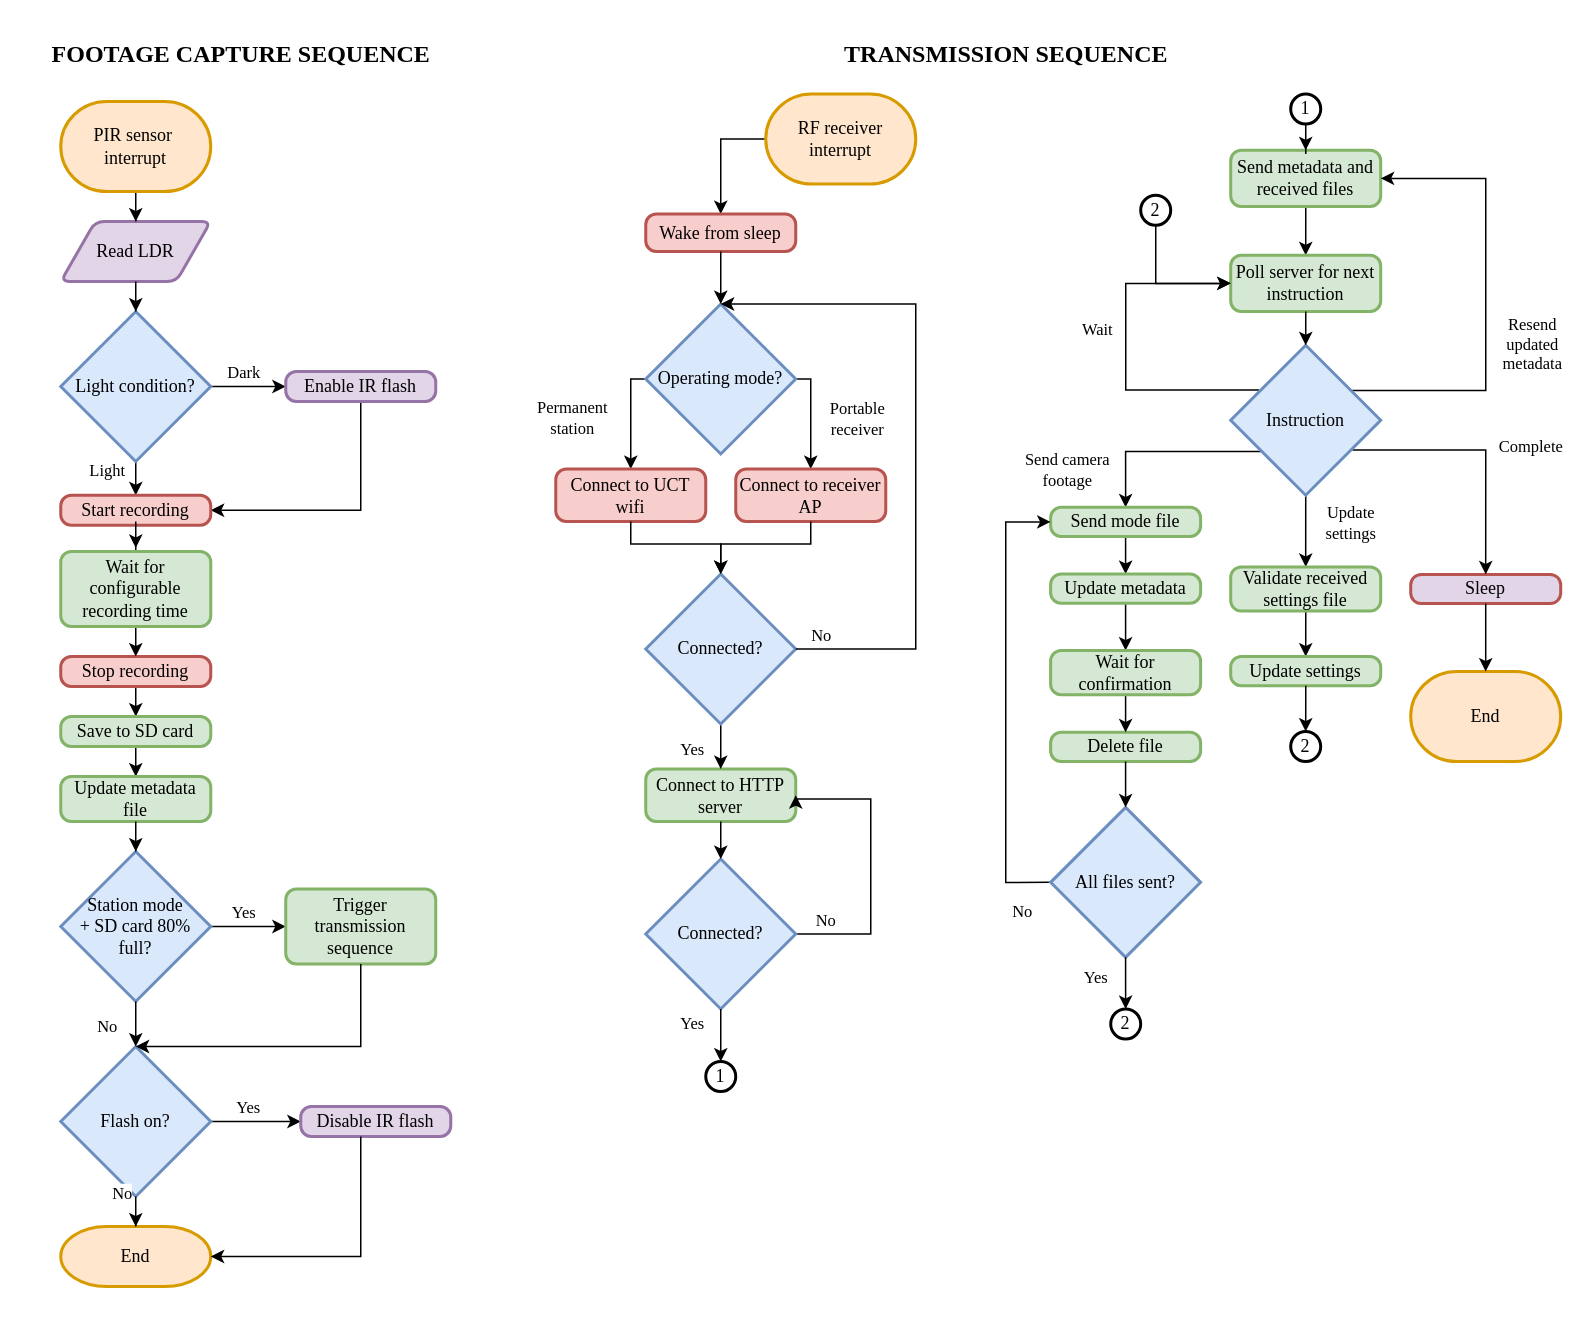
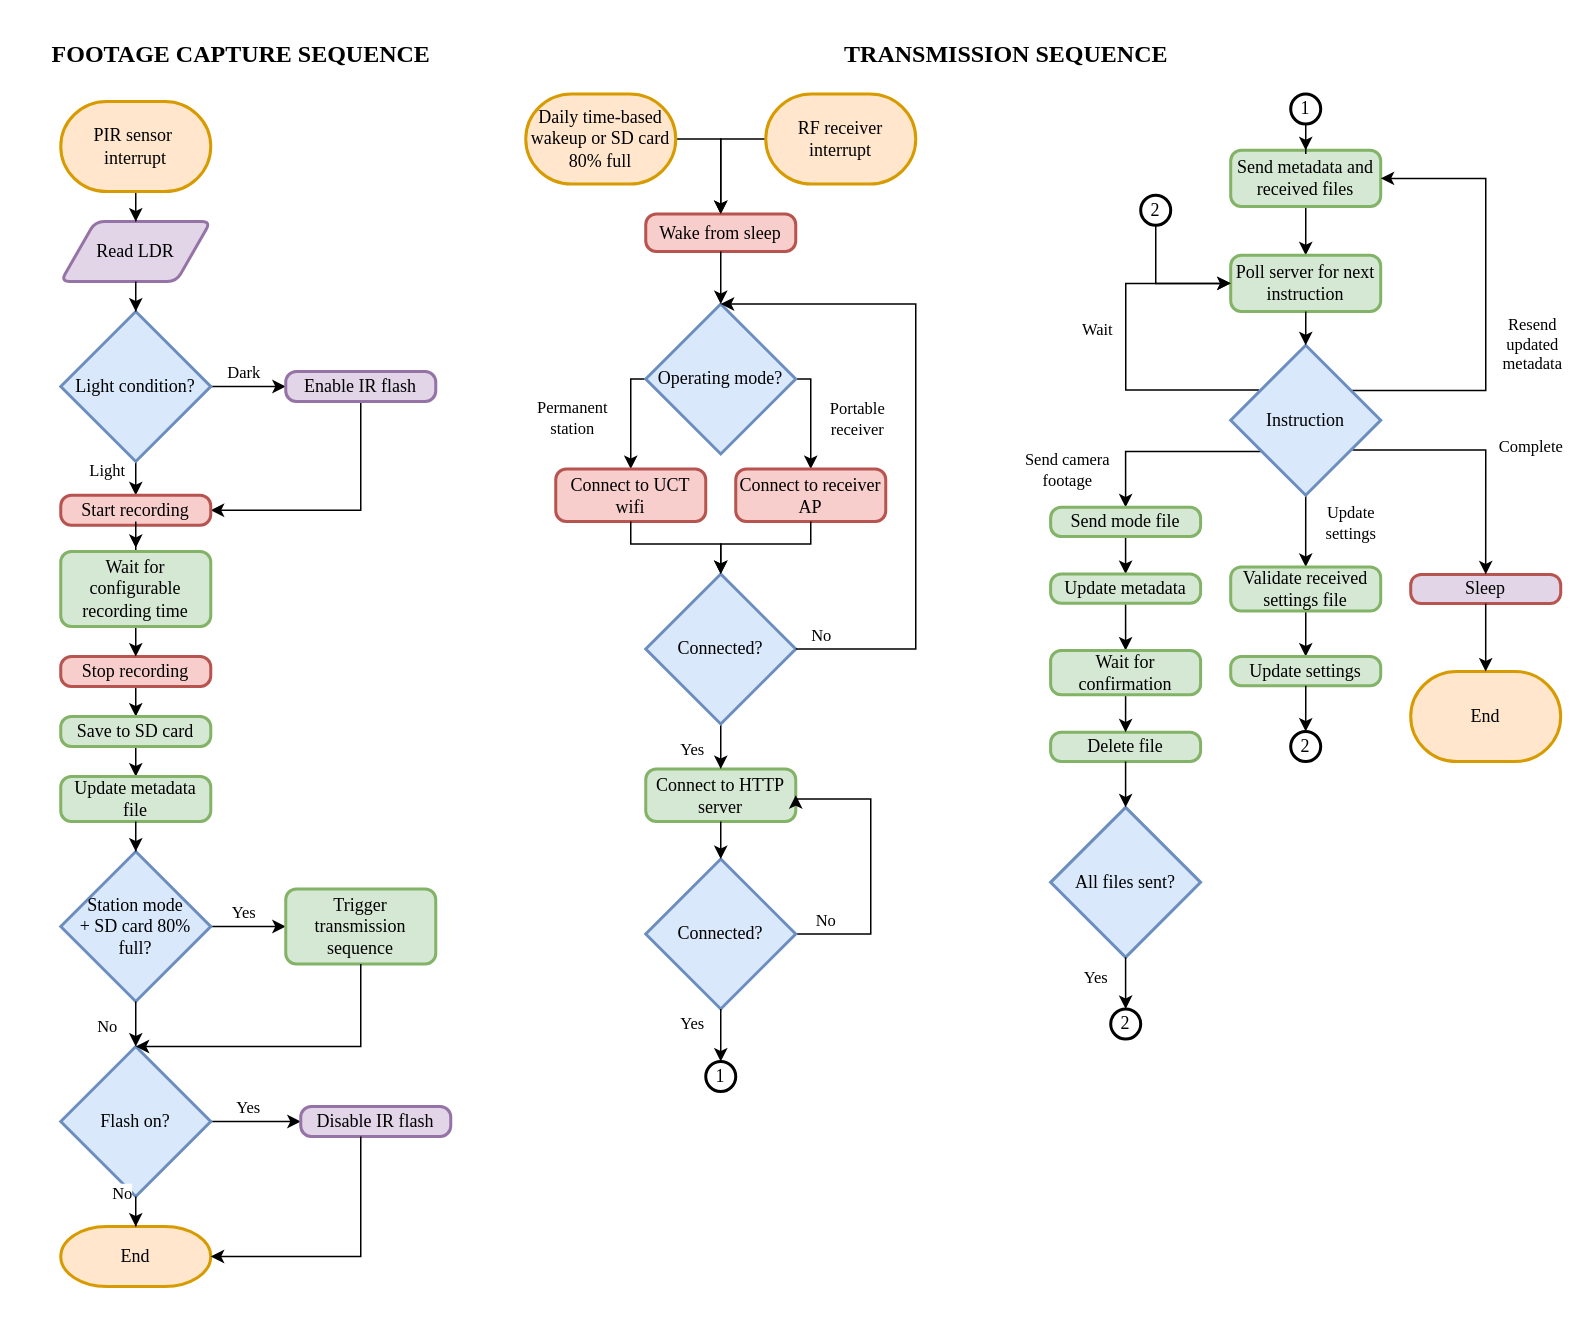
none -> (601, 139)
none -> (697, 139)
(1006, 706) -> none
